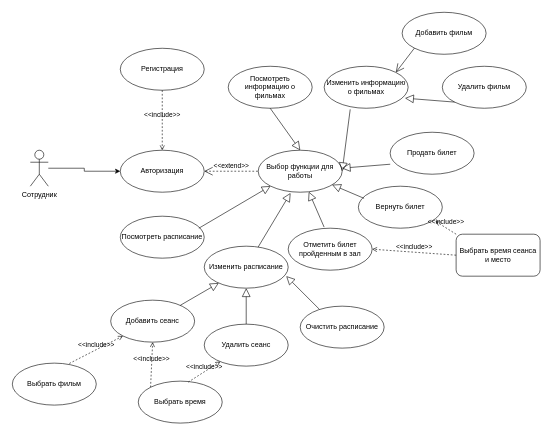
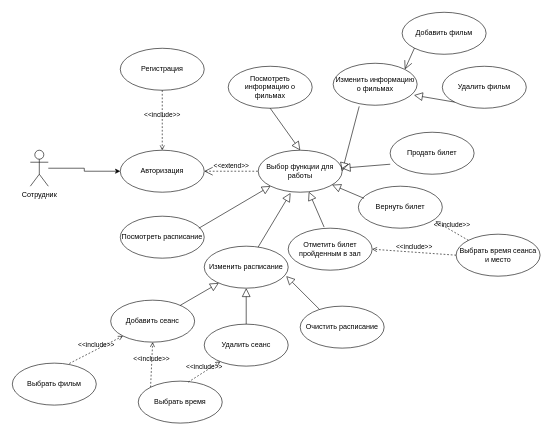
(366, 87) -> (375, 84)
(498, 255) -> (498, 255)
